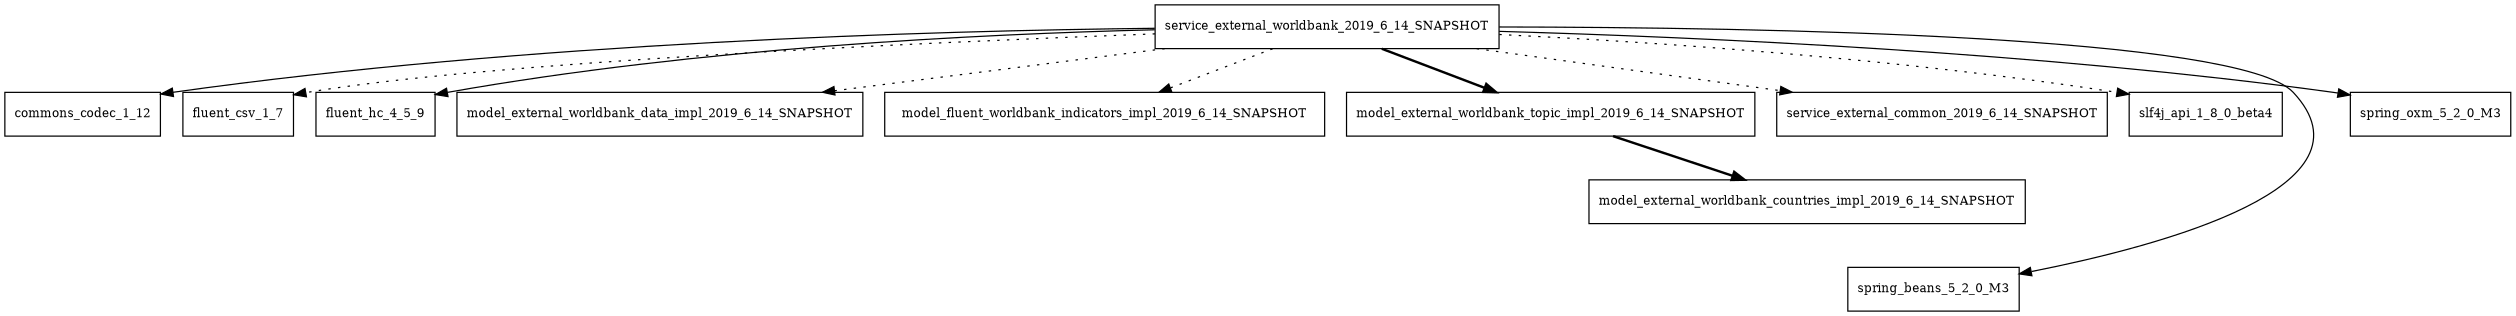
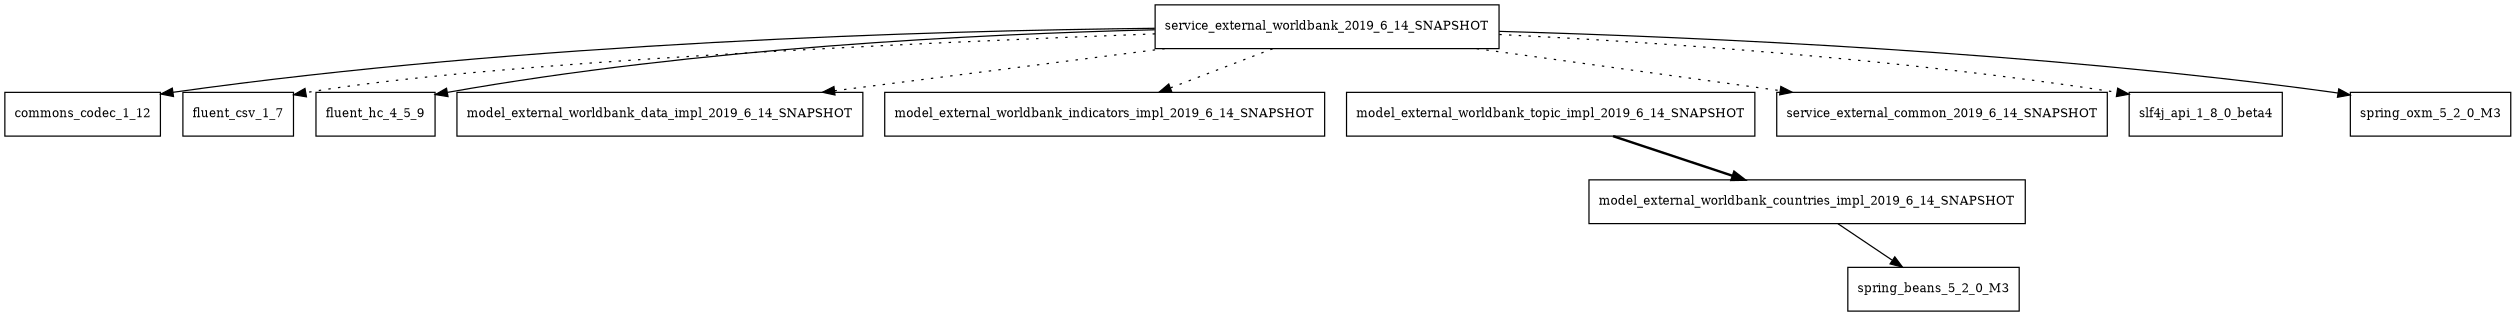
(2087, 47) -> (1865, 242)
(1433, 68) -> none
(1105, 114) -> (1105, 114)
